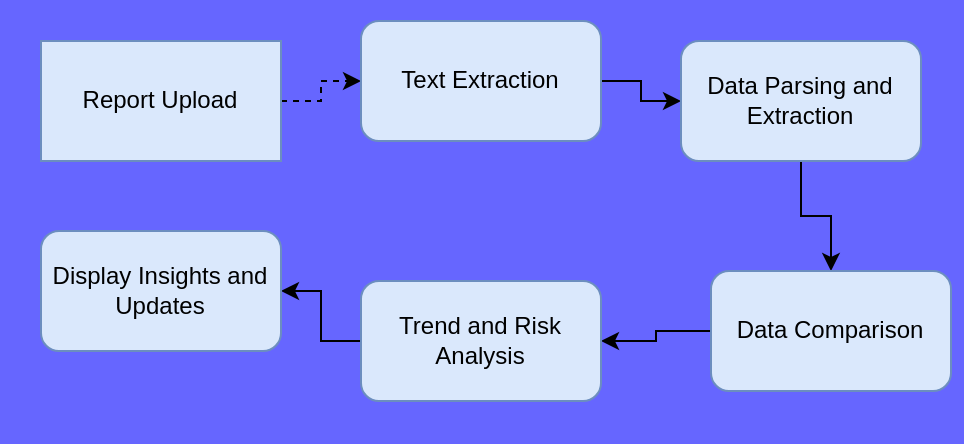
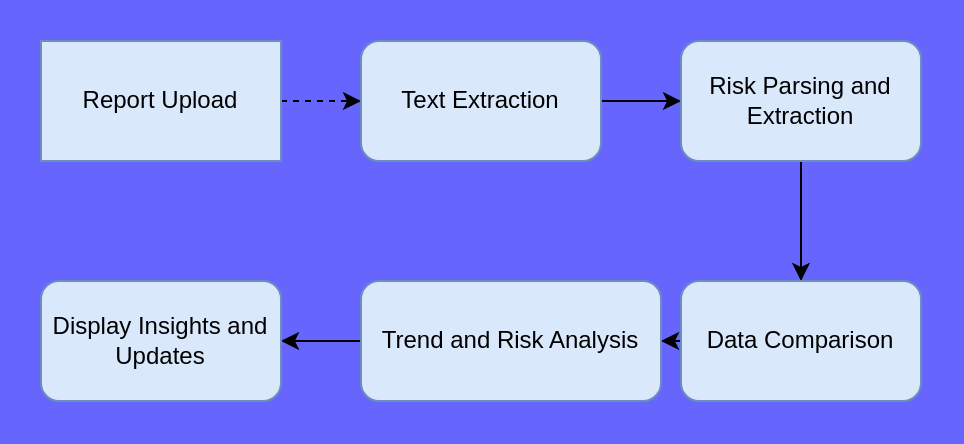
(481, 81) -> (481, 101)
(801, 101) -> (801, 101)
(161, 291) -> (161, 341)
(831, 331) -> (801, 341)
(481, 341) -> (511, 341)
